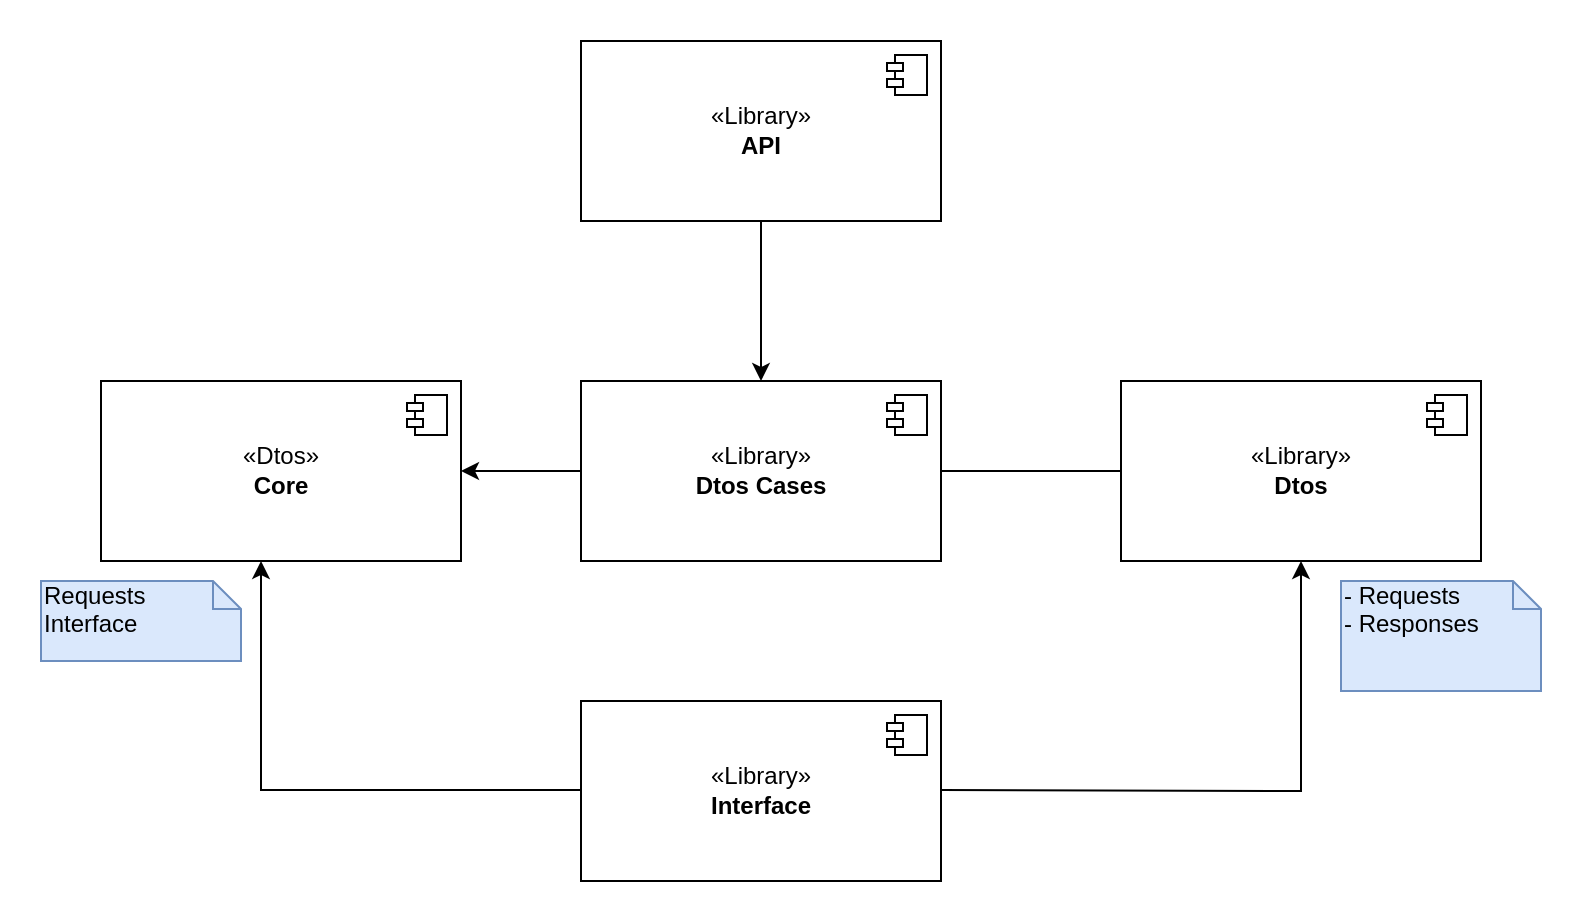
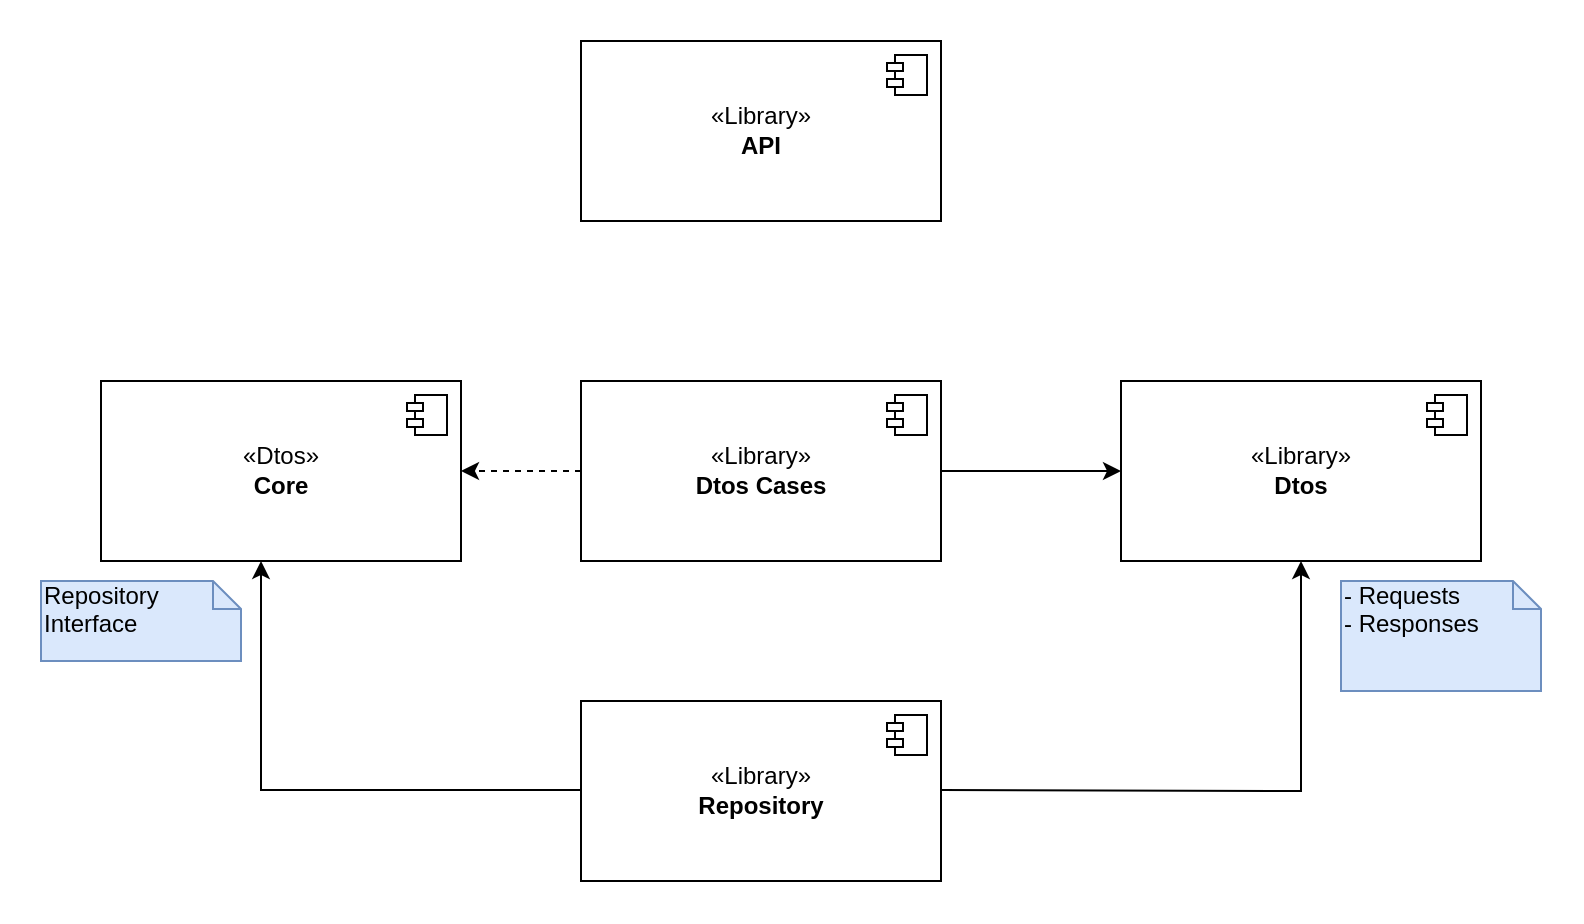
(761, 294) -> none
(525, 471) -> (525, 471)
(1111, 471) -> (1106, 471)
(143, 612) -> (143, 612)
(762, 791) -> (762, 791)
